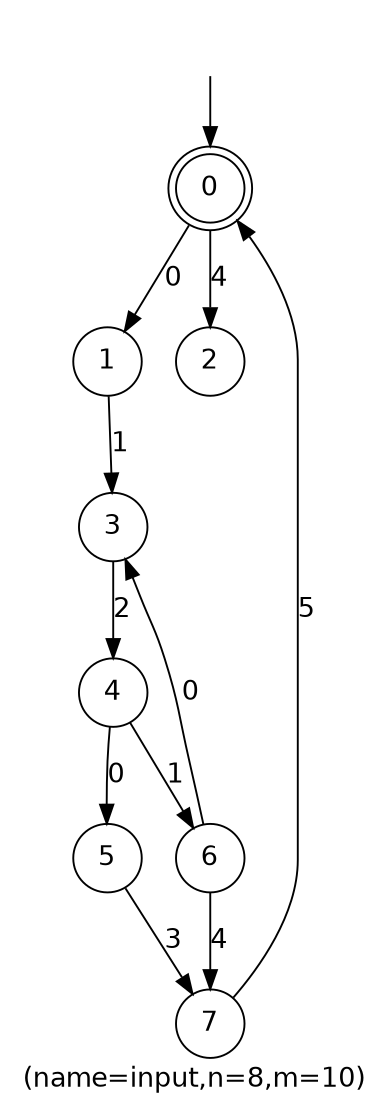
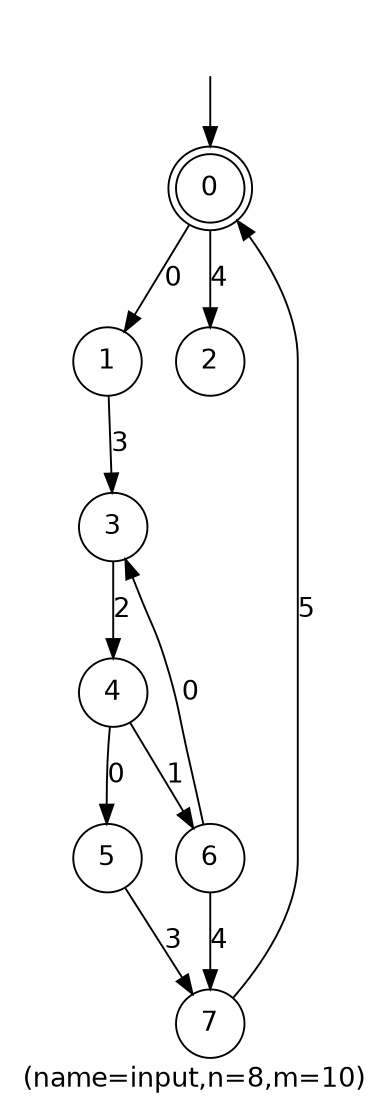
(121, 444) -> (121, 444)
